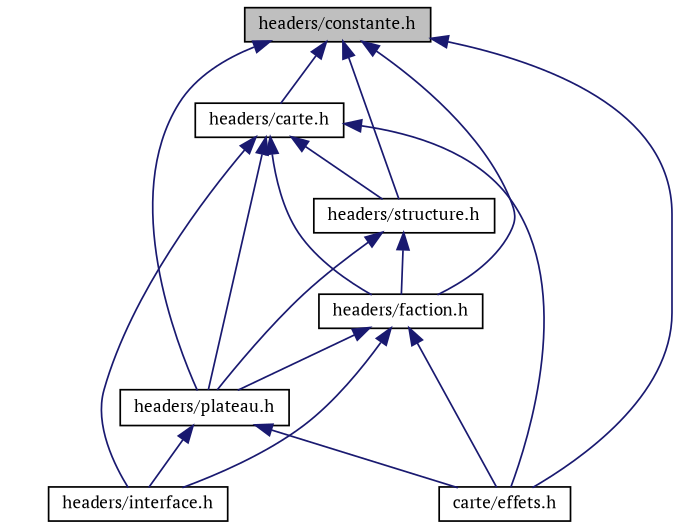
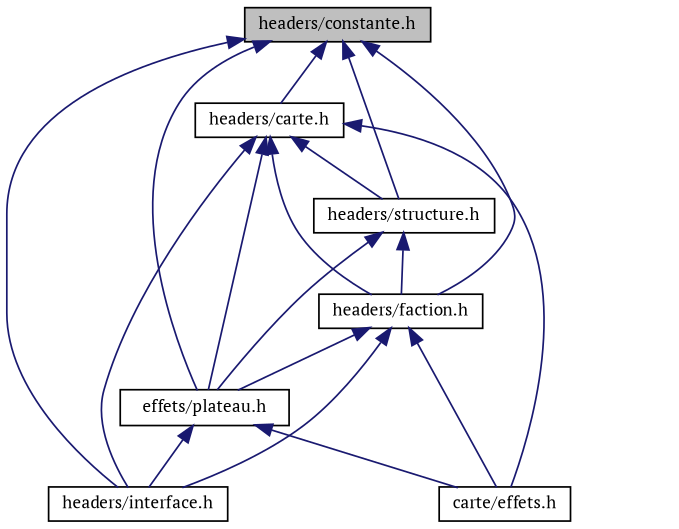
(672, 228) -> (7, 219)
(205, 408) -> (205, 408)
